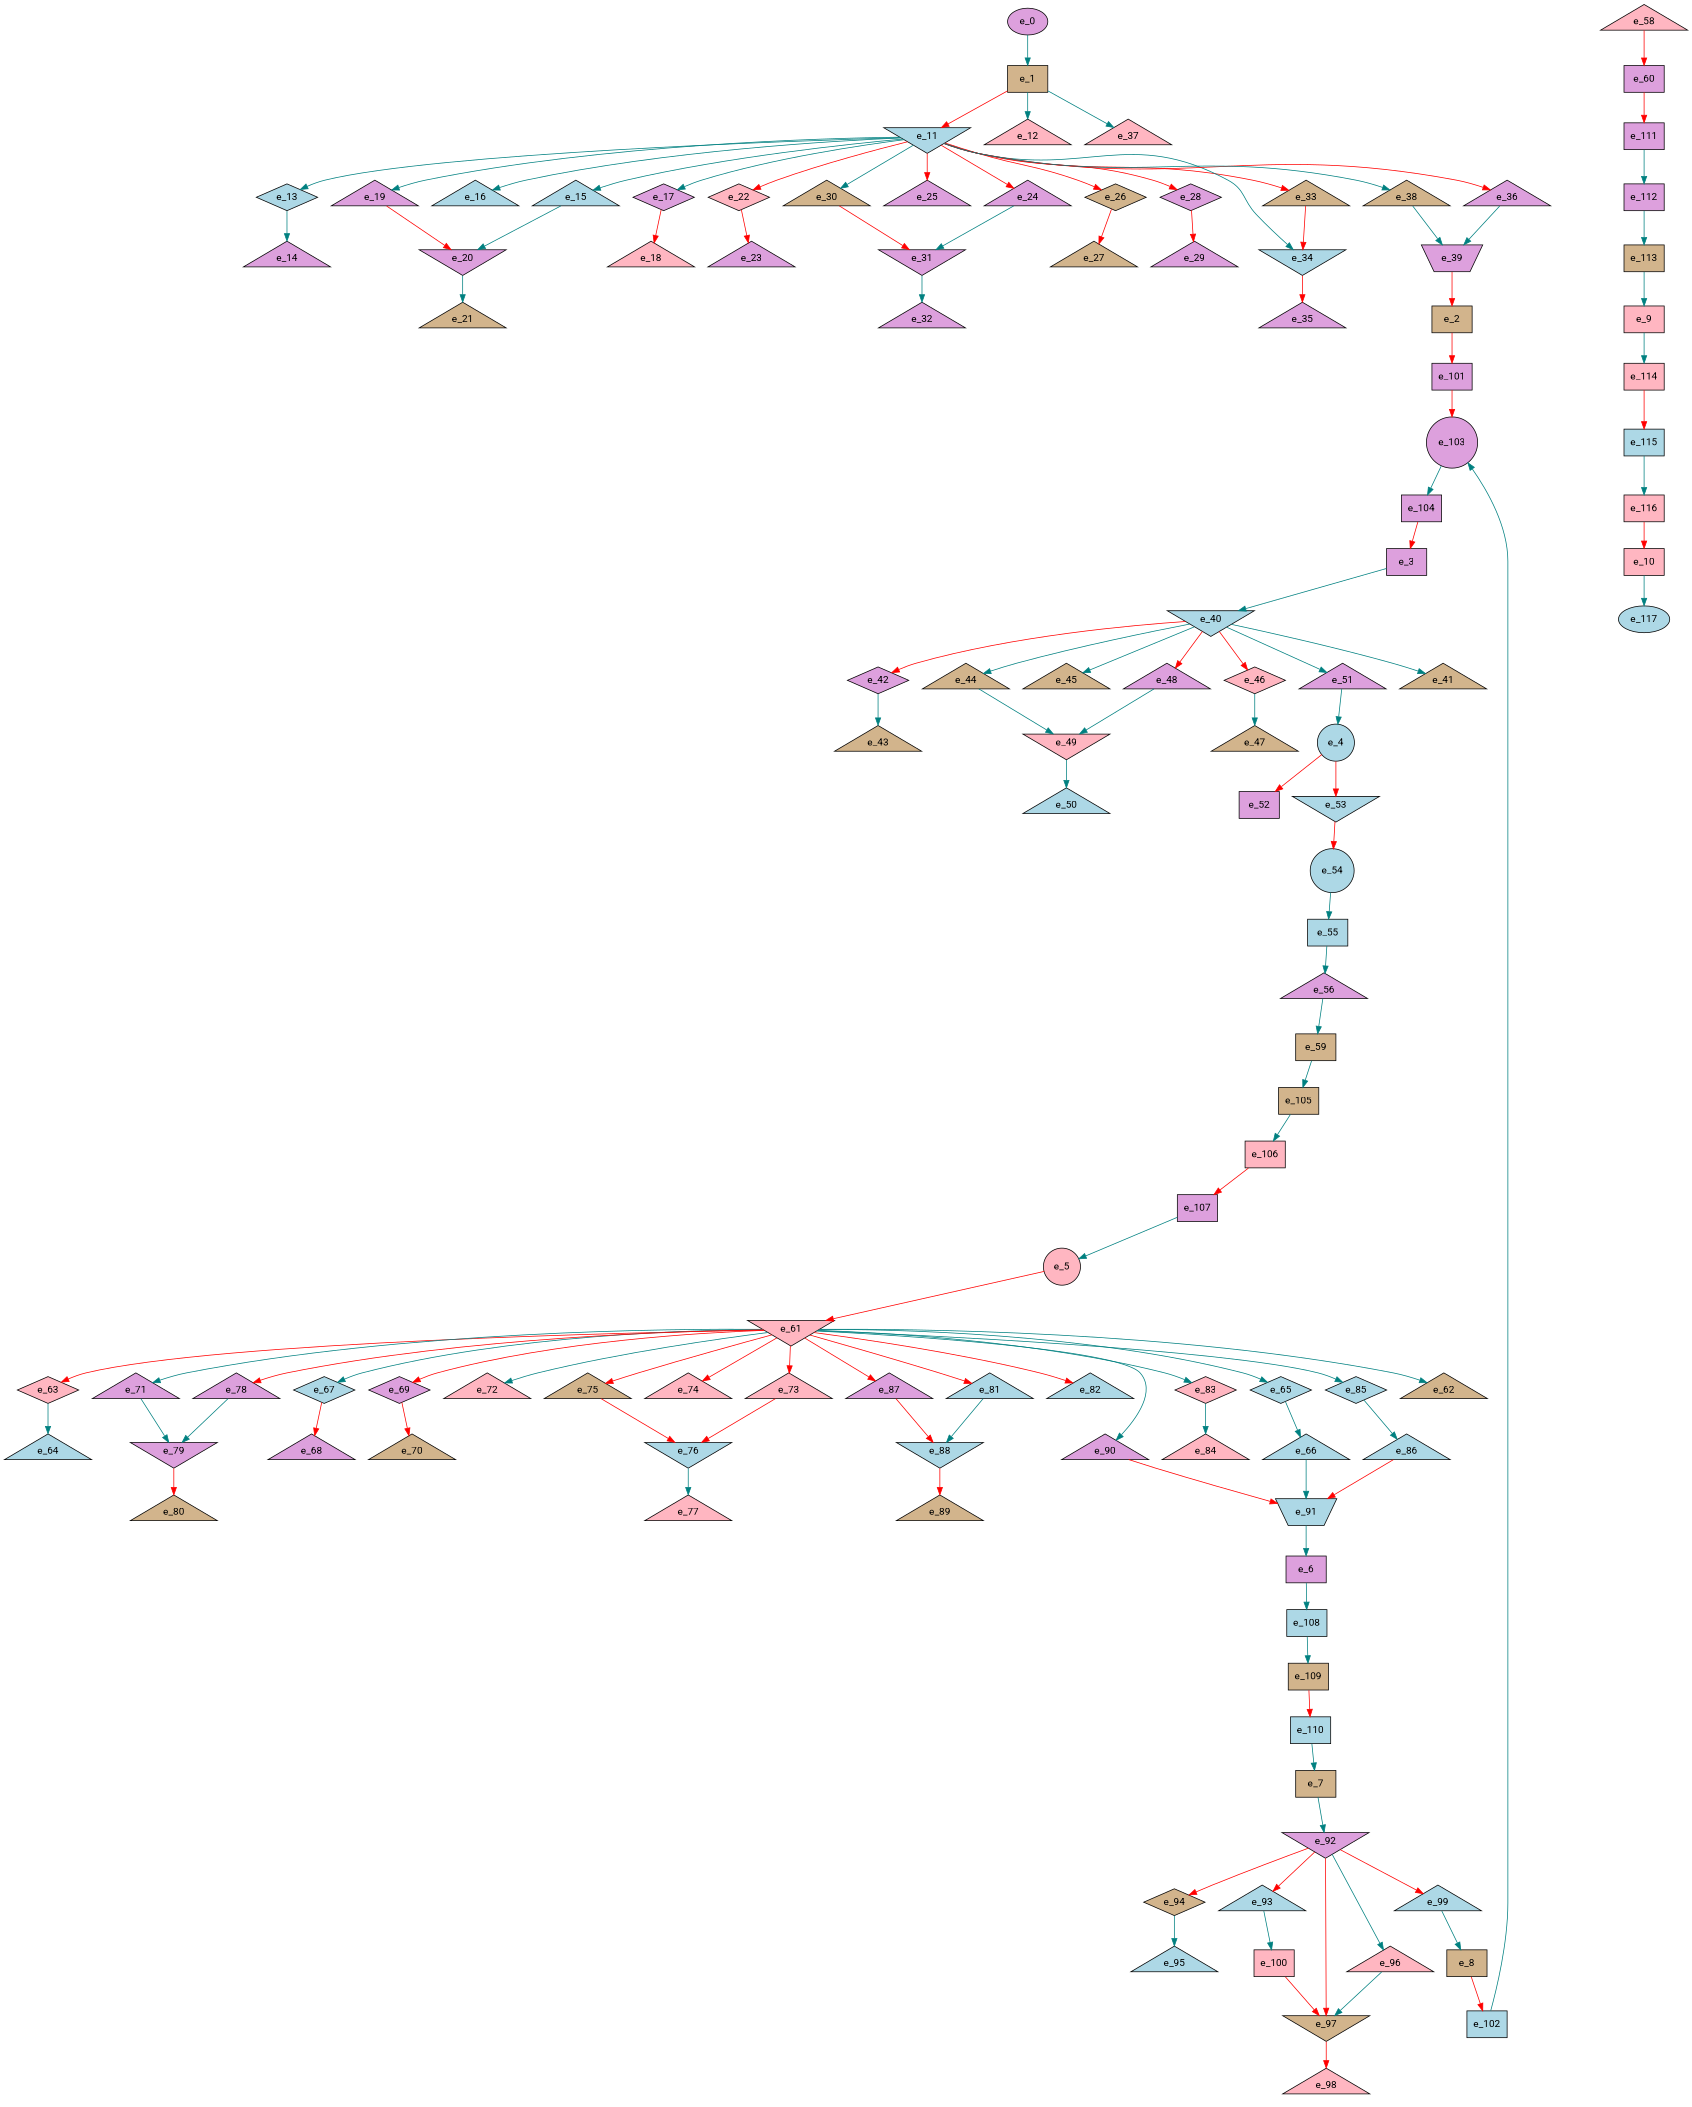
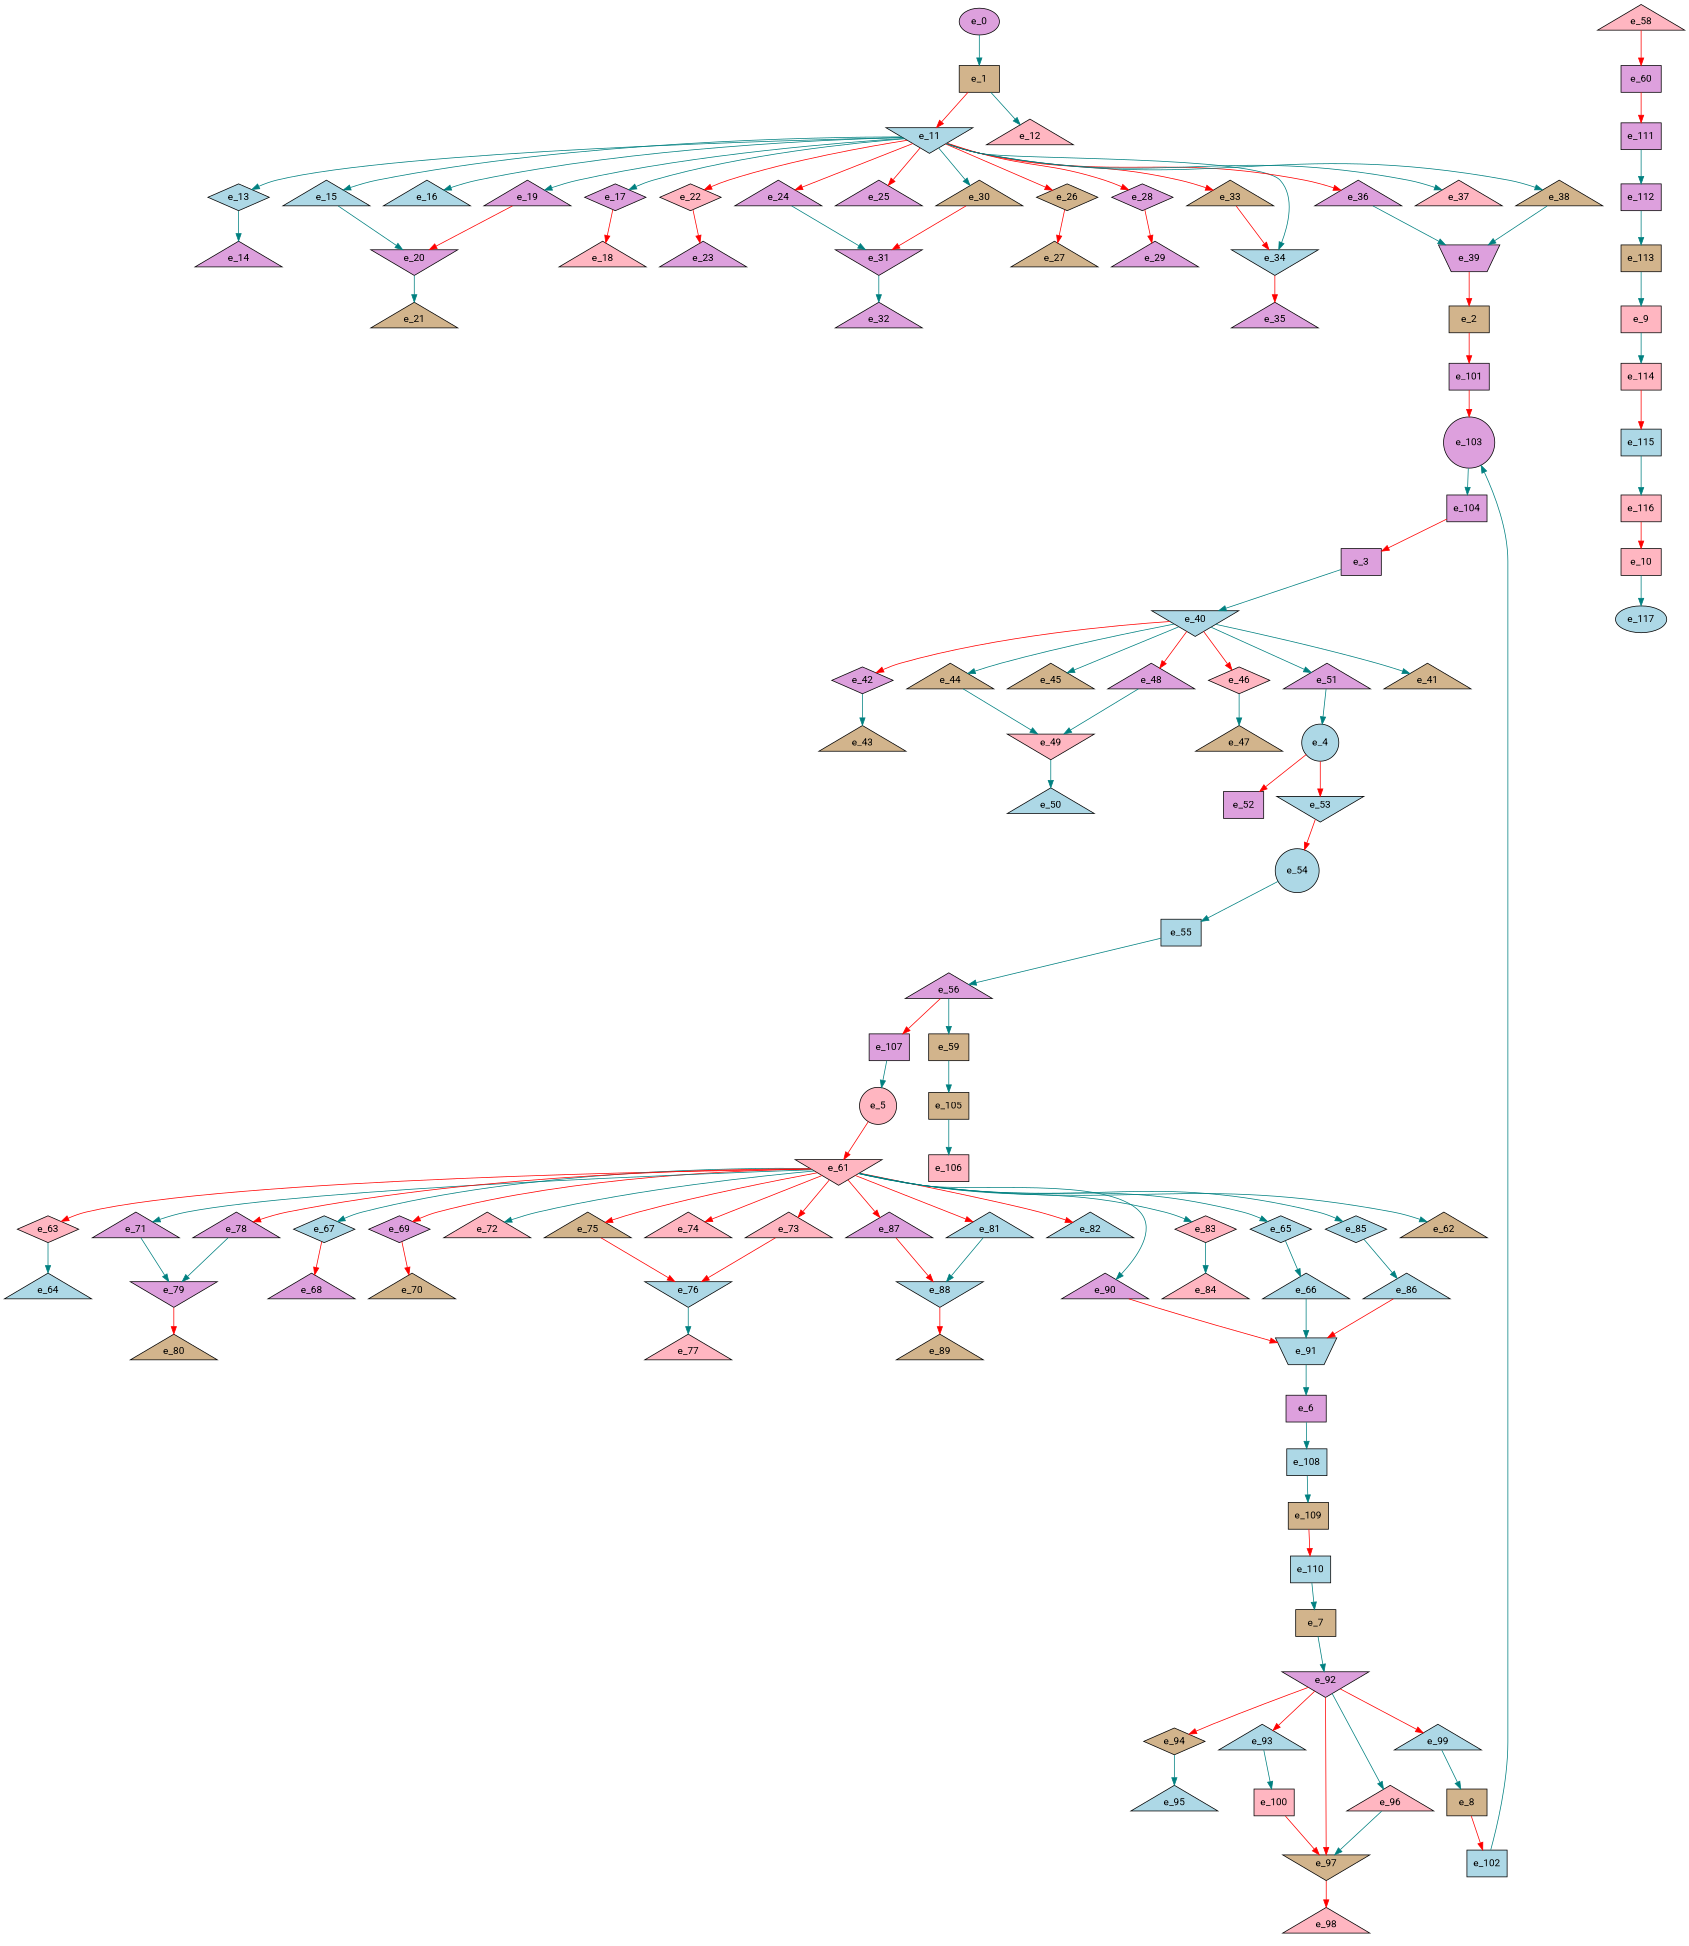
(1078, 107) -> (1190, 167)
(1234, 1179) -> (924, 1014)
